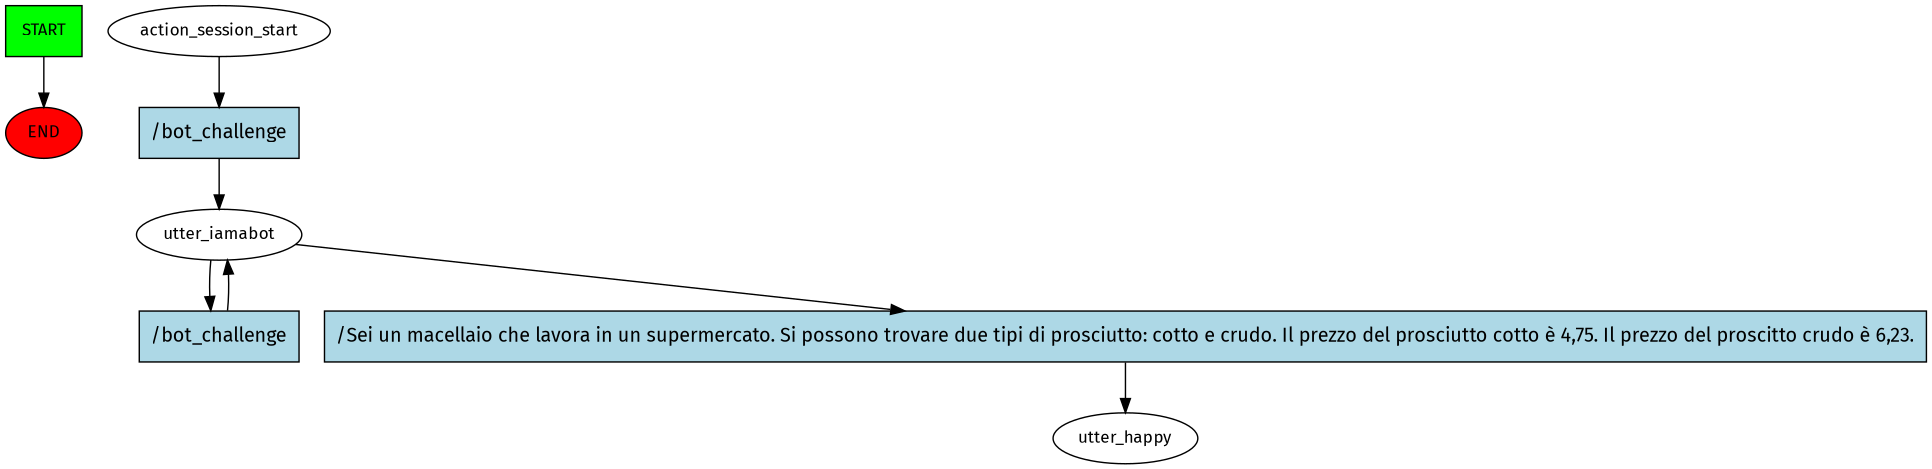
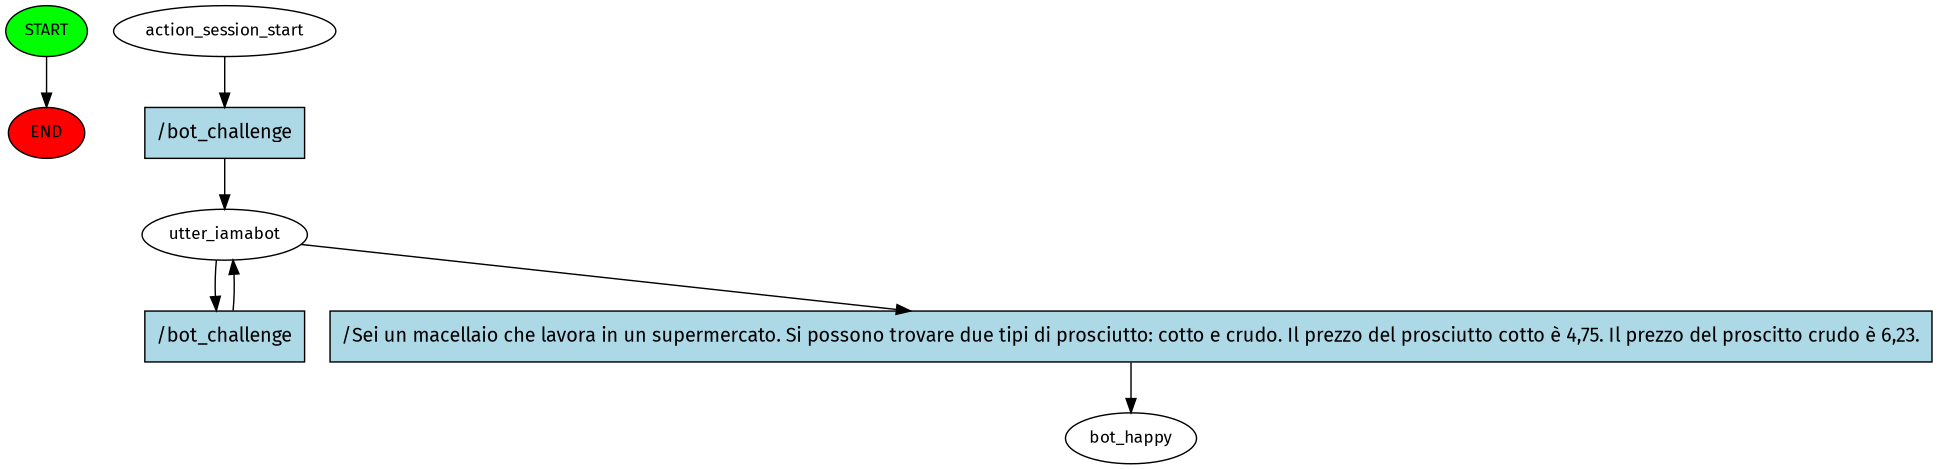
(44, 31) -> (47, 31)
(1125, 438) -> (1131, 438)
